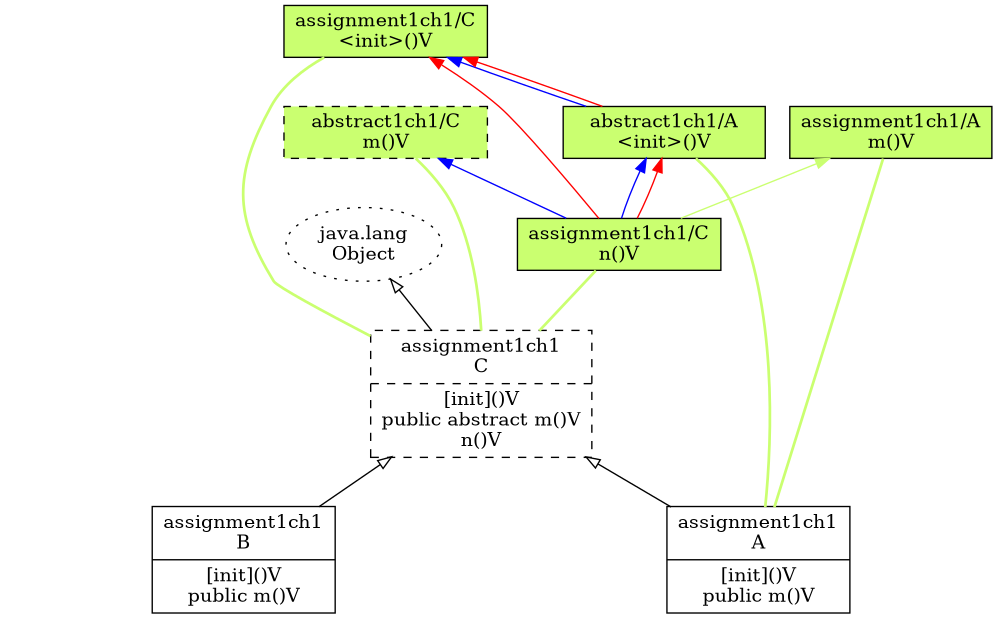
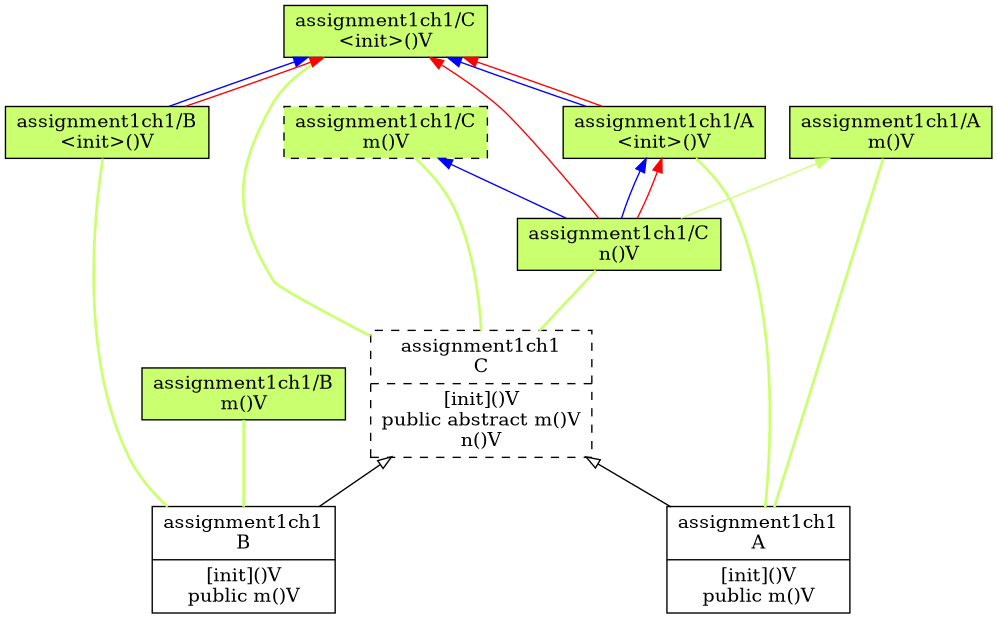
none -> (107, 132)
(386, 132) -> (386, 132)
(664, 132) -> (664, 132)
(364, 244) -> none
none -> (244, 394)
